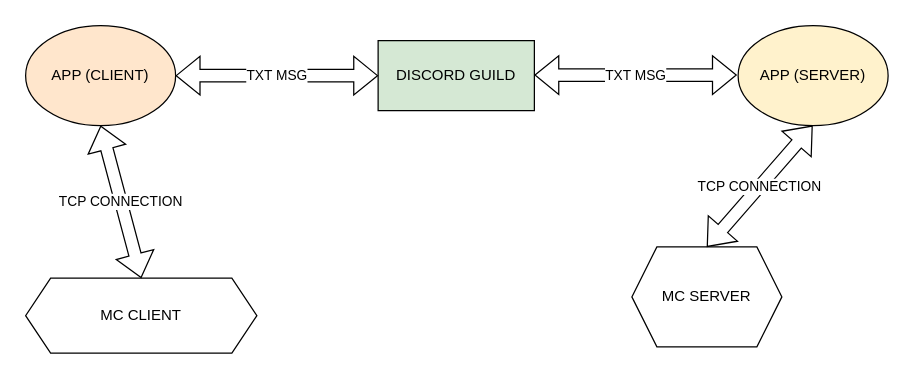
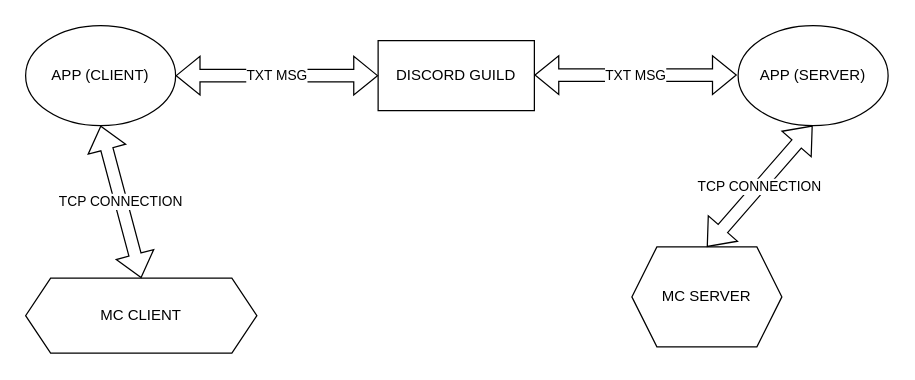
(101, 76) -> (101, 76)
(456, 76) -> (456, 76)
(813, 76) -> (813, 76)
